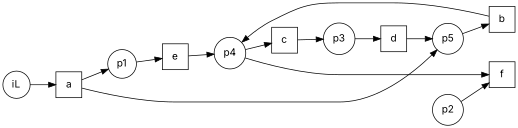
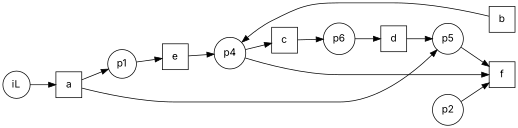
(472, 30) -> (472, 55)
(339, 39) -> (339, 39)
